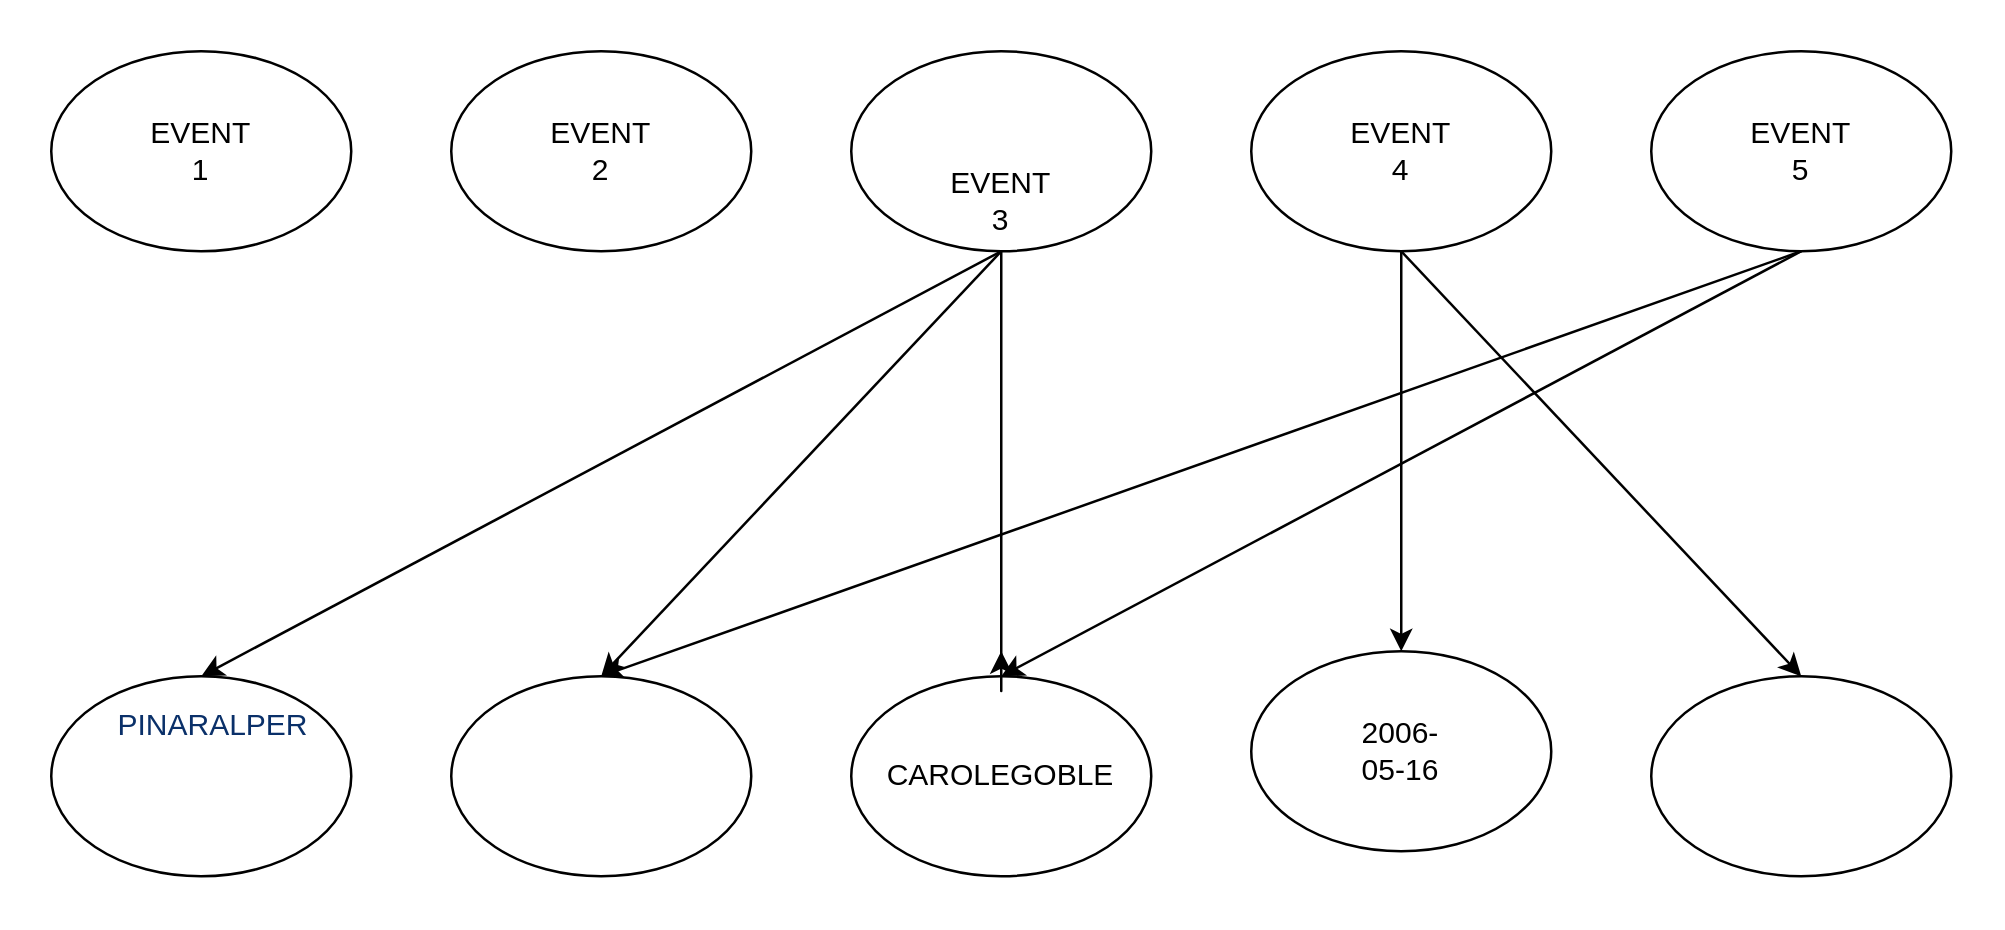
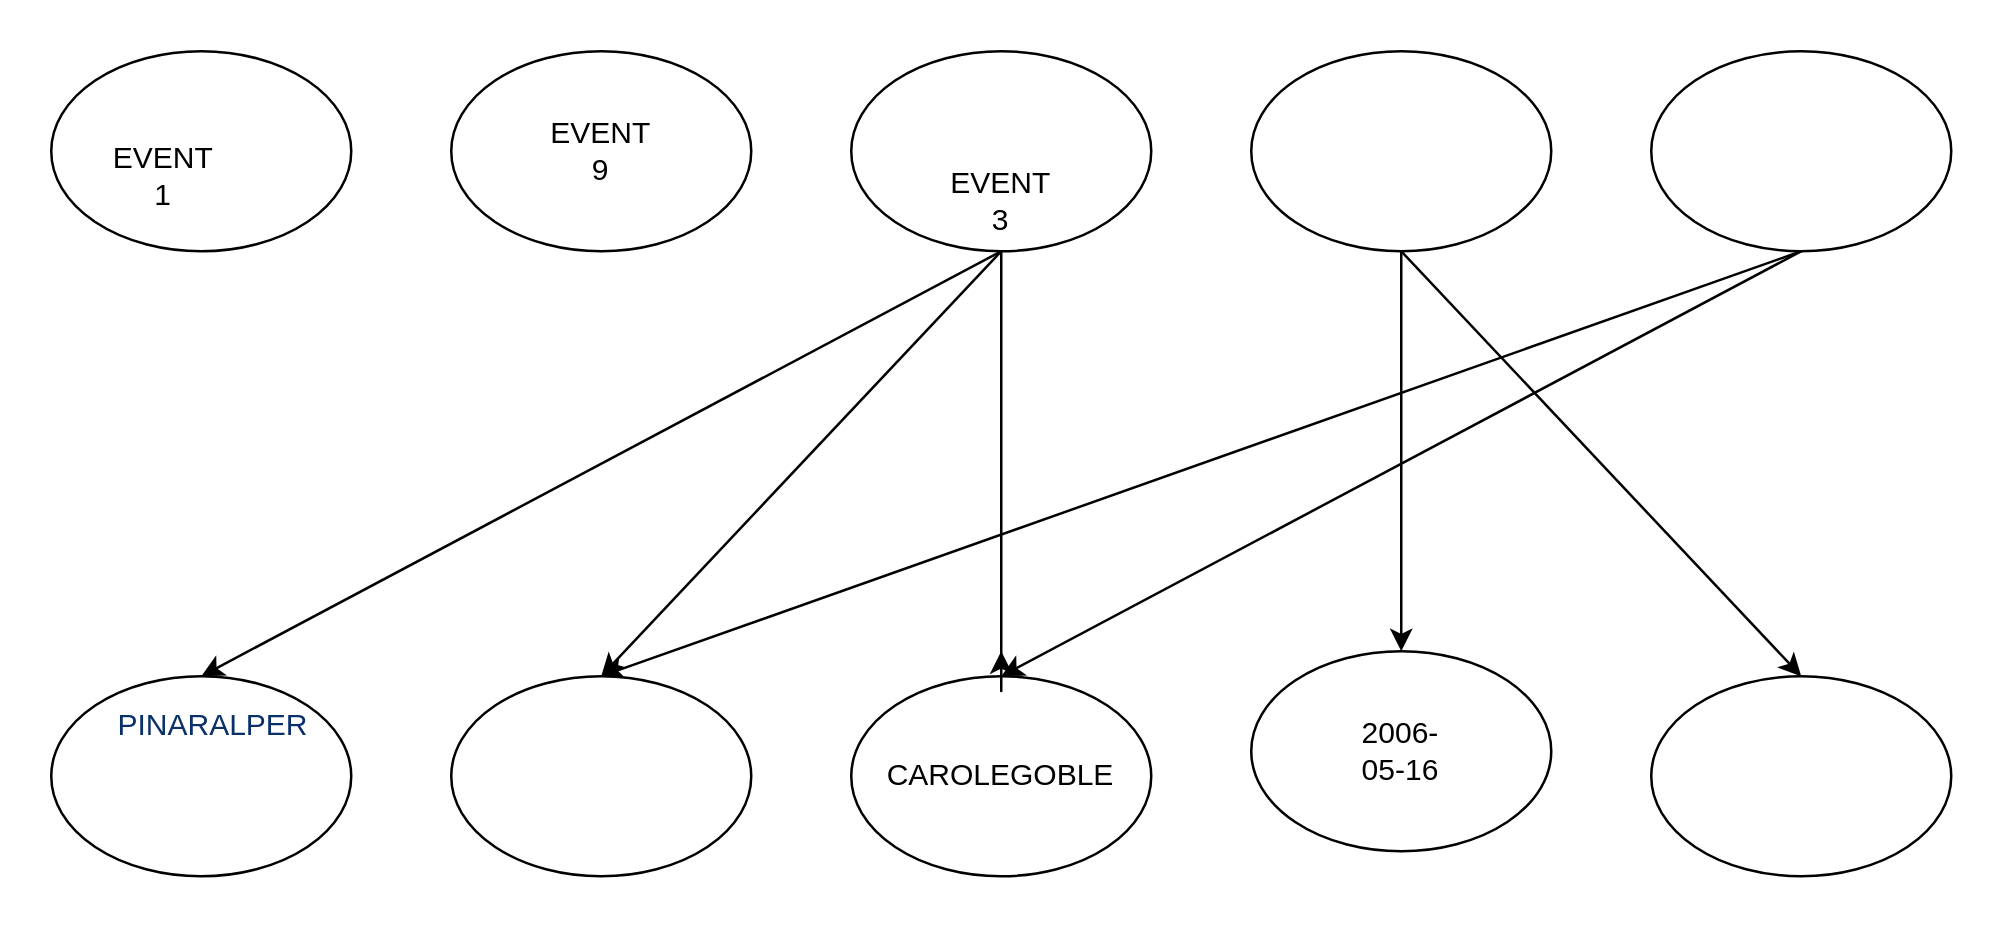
(201, 151) -> (164, 176)
(601, 151) -> (601, 151)
(1401, 151) -> none
(1801, 151) -> none
